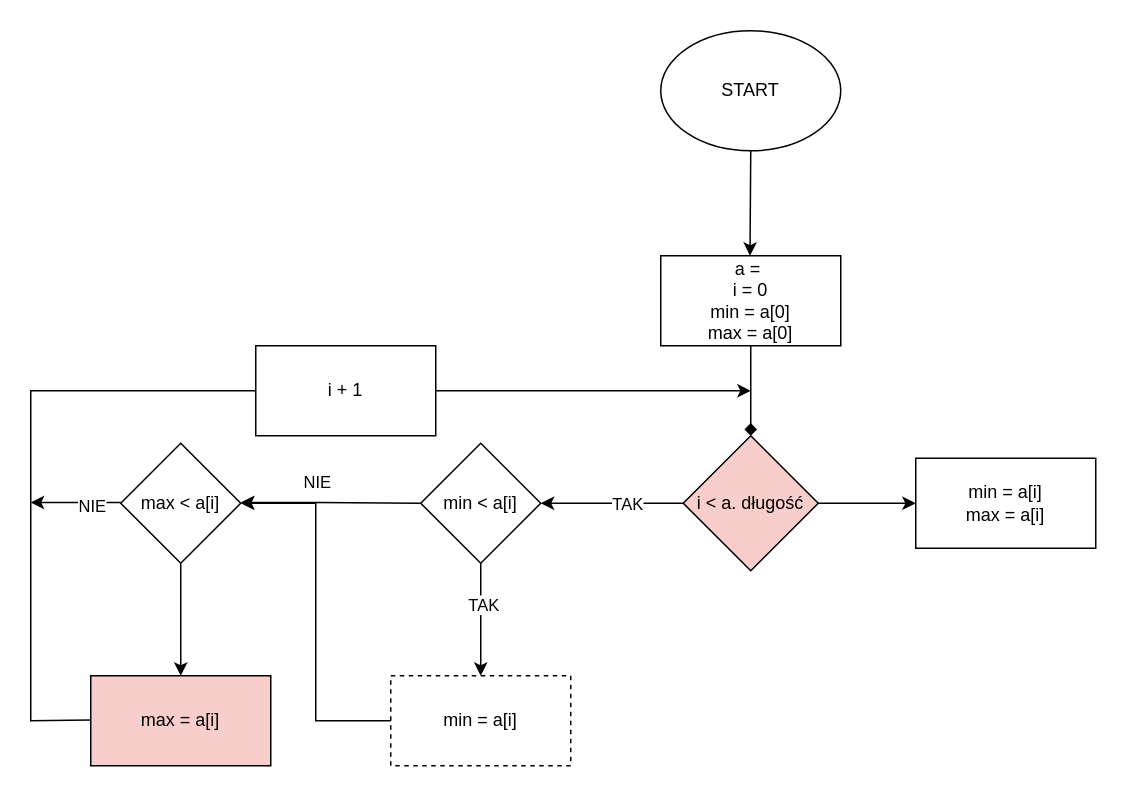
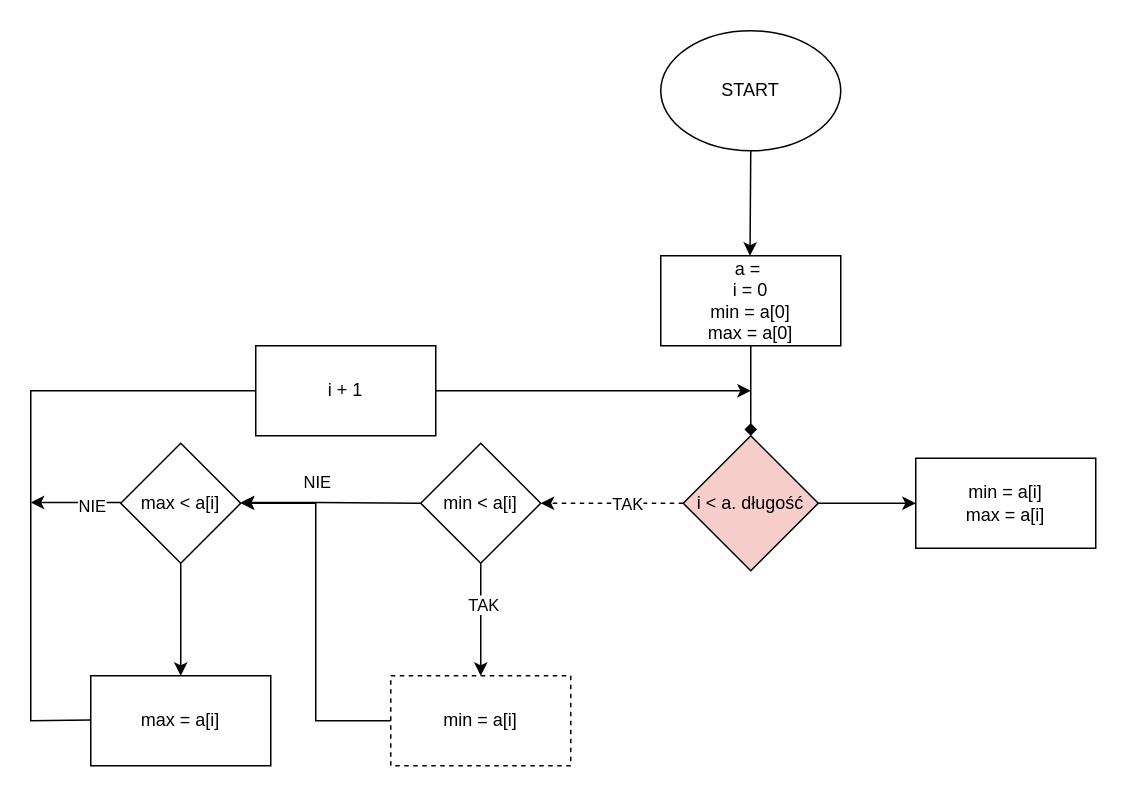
(582, 503) -> (582, 503)
(181, 721) -> (181, 721)
